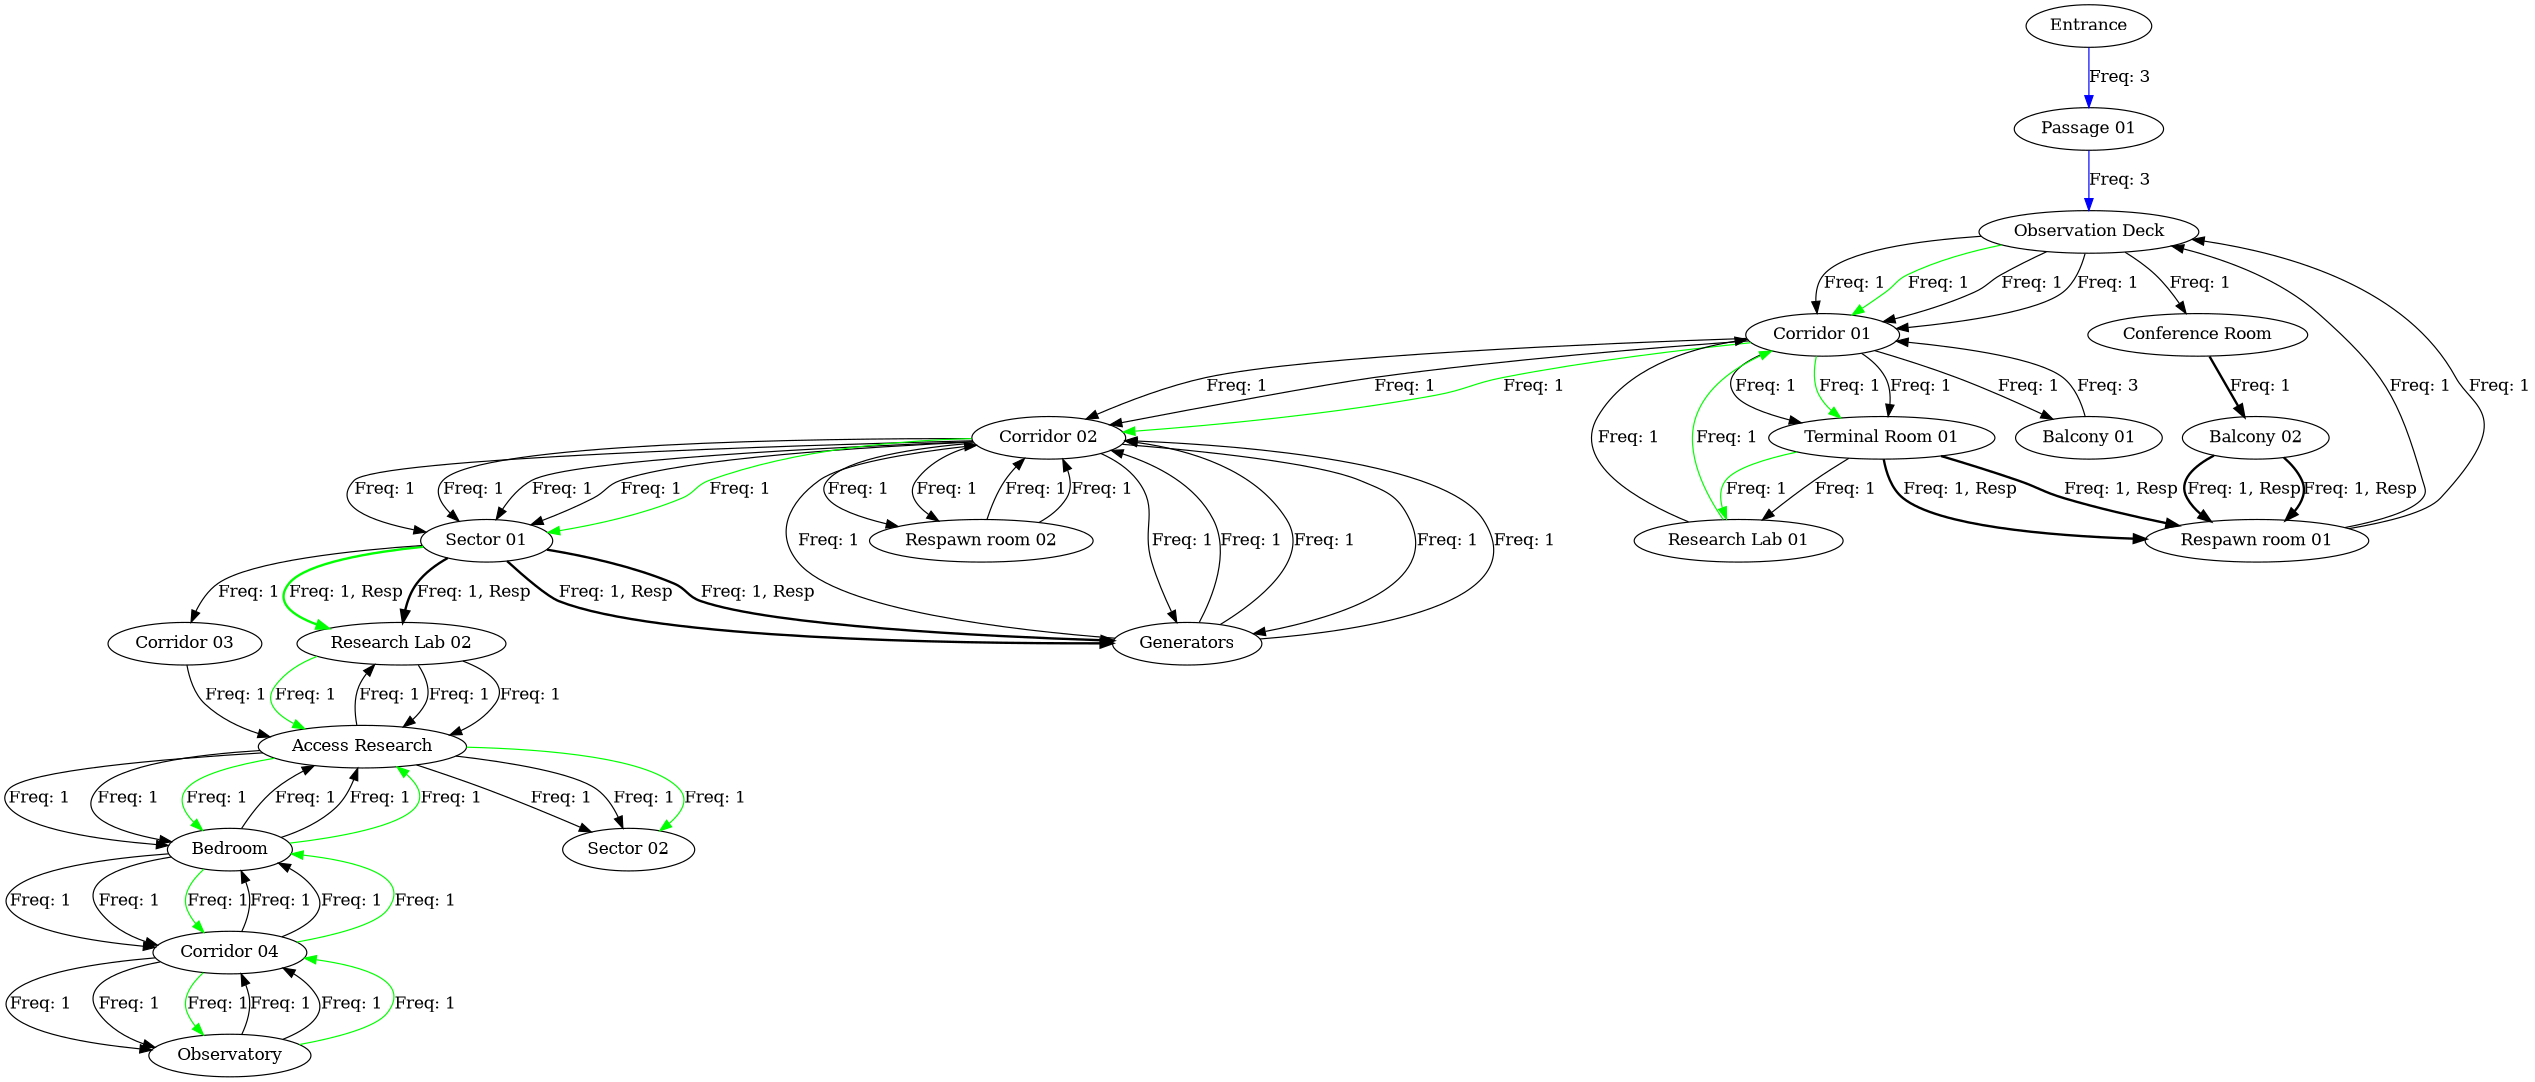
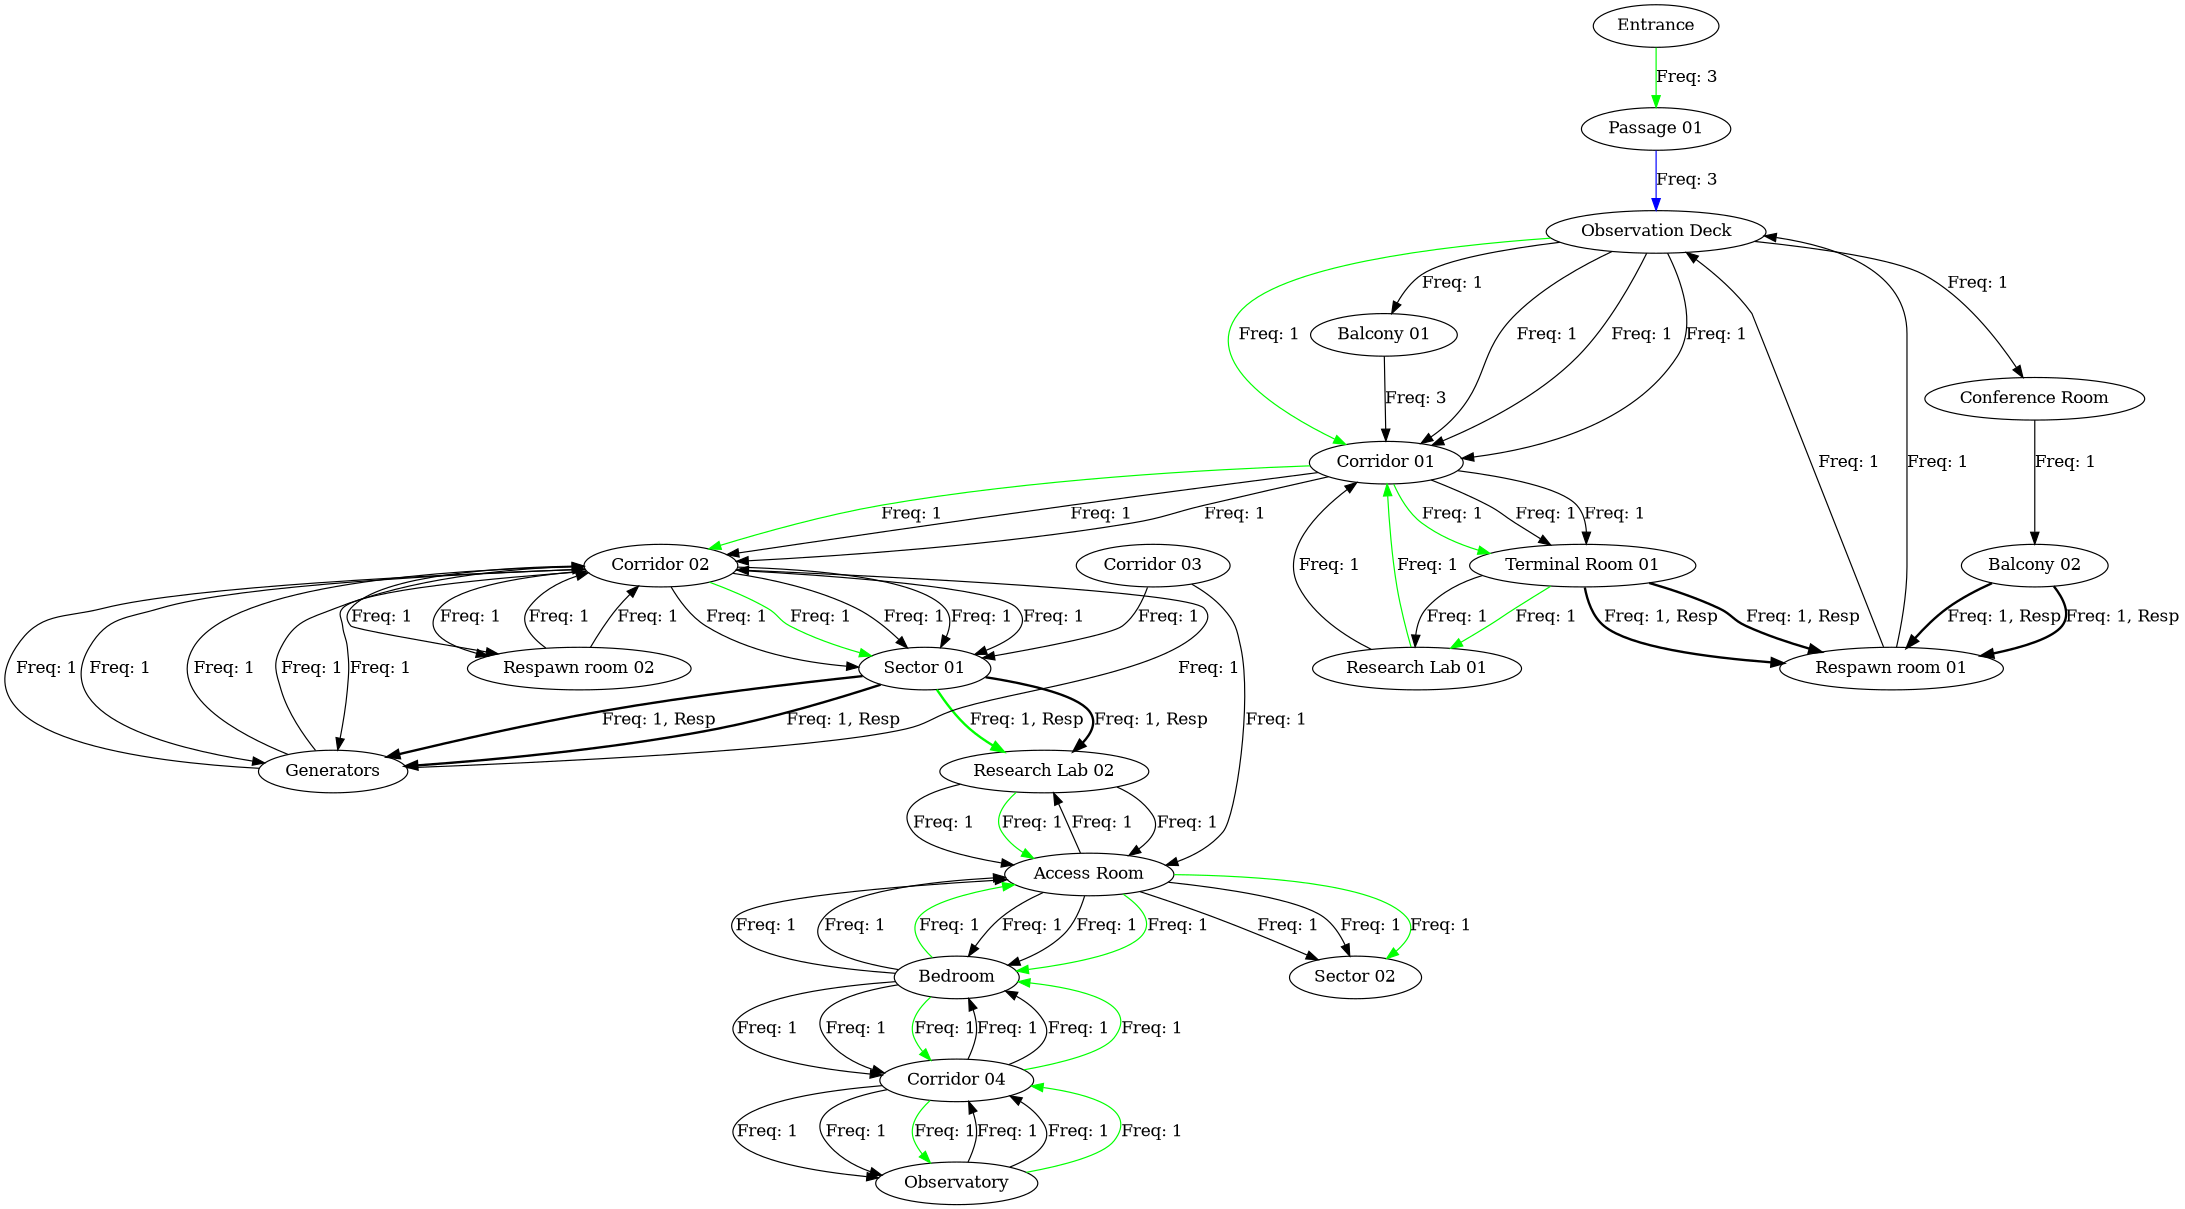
(2089, 72) -> (1656, 72)
(1960, 379) -> (1471, 257)
(2224, 381) -> (2035, 476)
(300, 559) -> (1082, 639)
(362, 747) -> (1089, 874)
